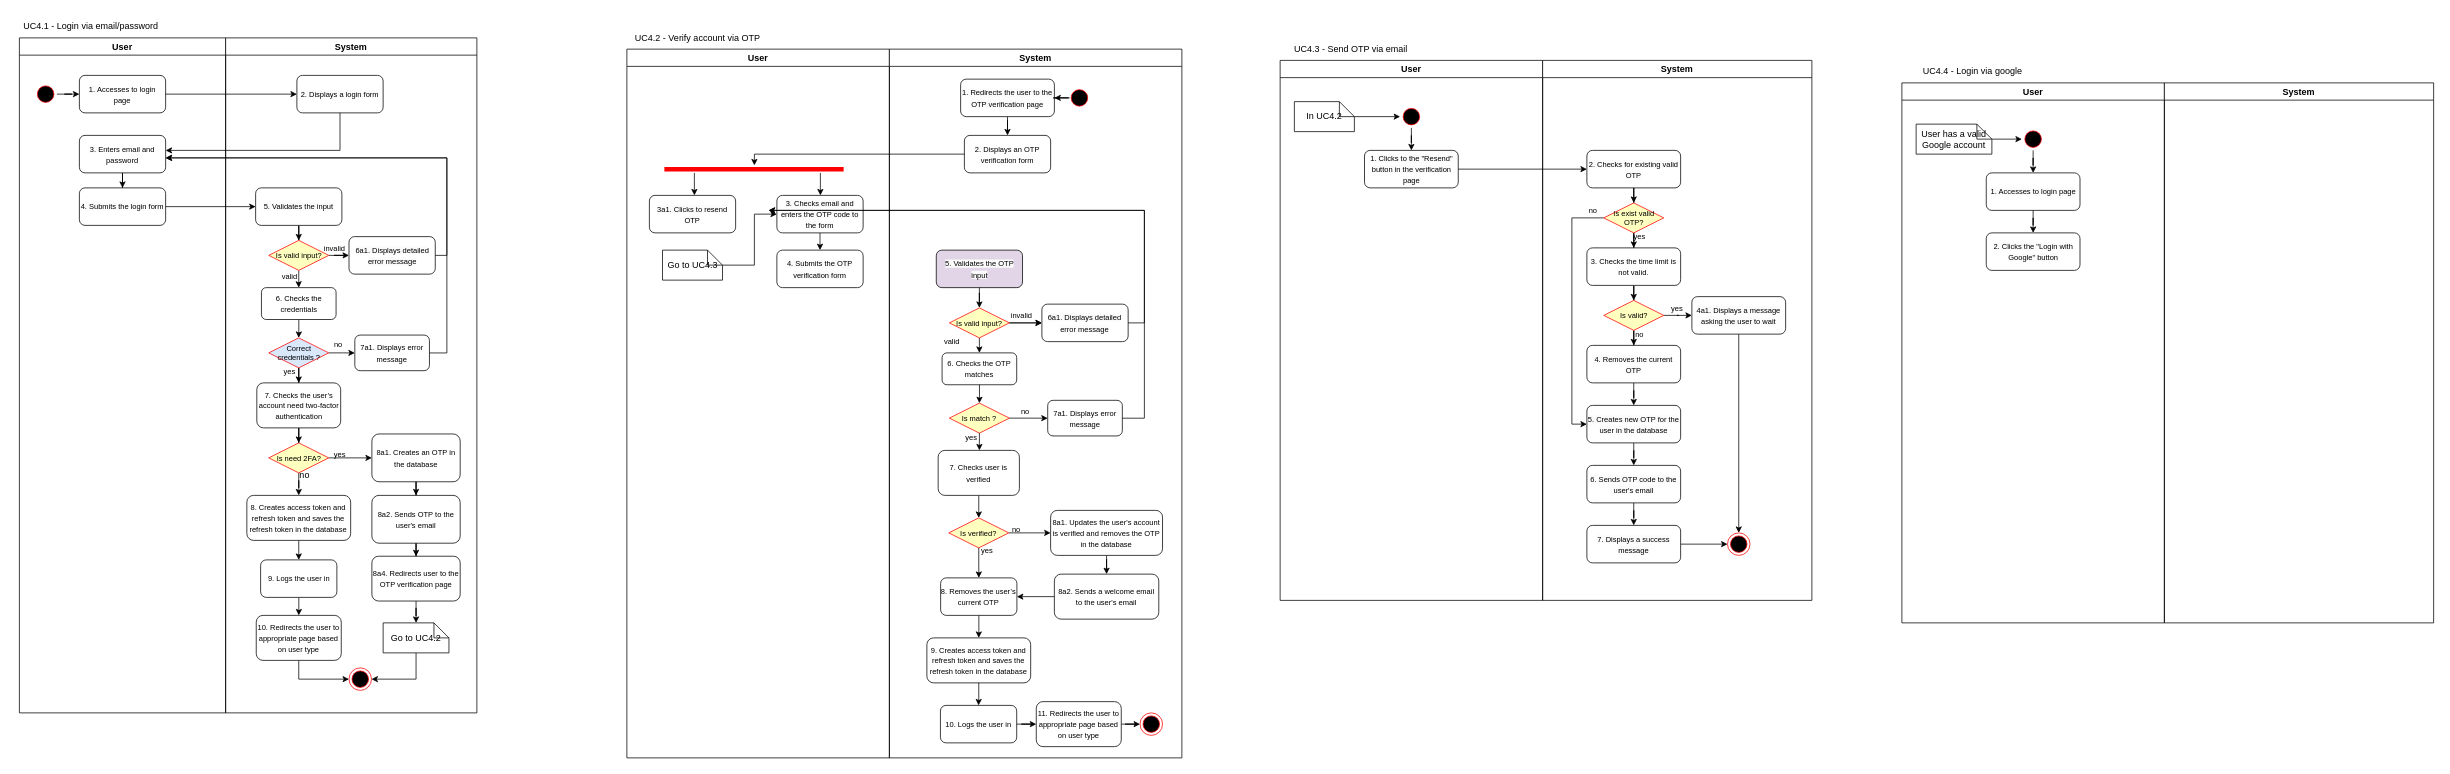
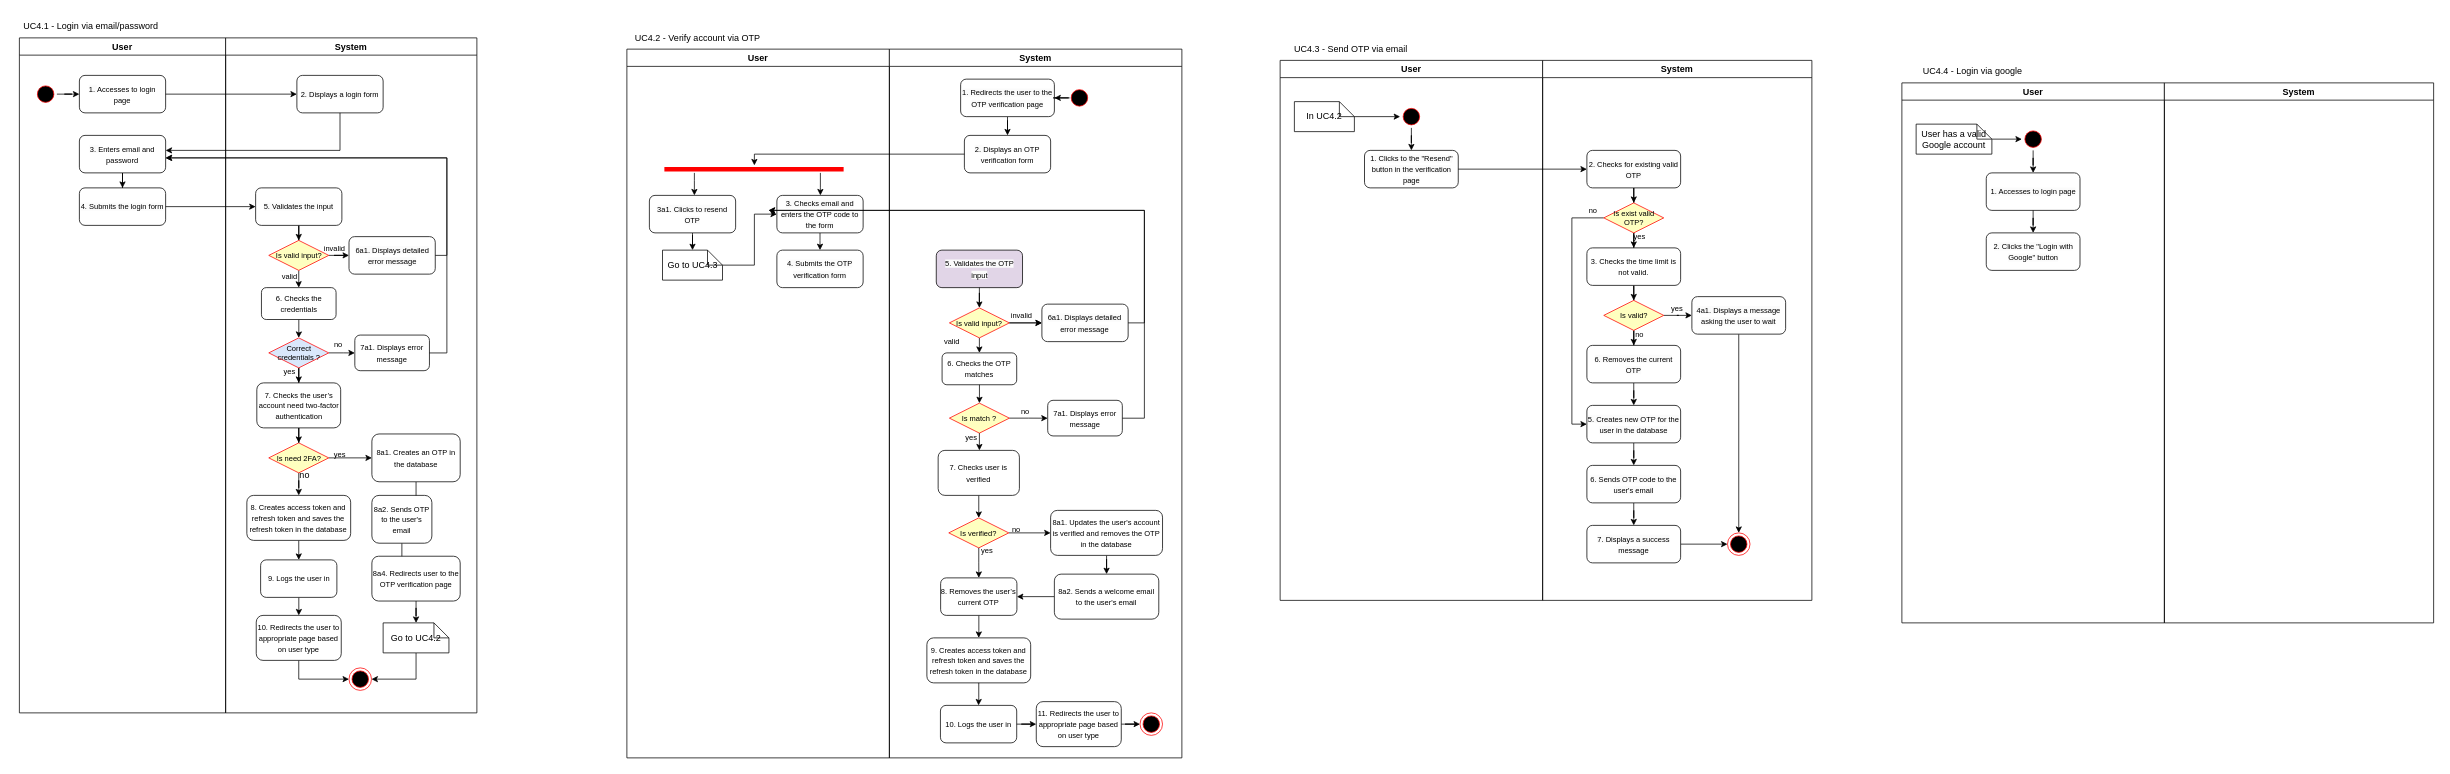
none -> (692, 245)
(1634, 364) -> (1634, 364)
(416, 519) -> (402, 519)
